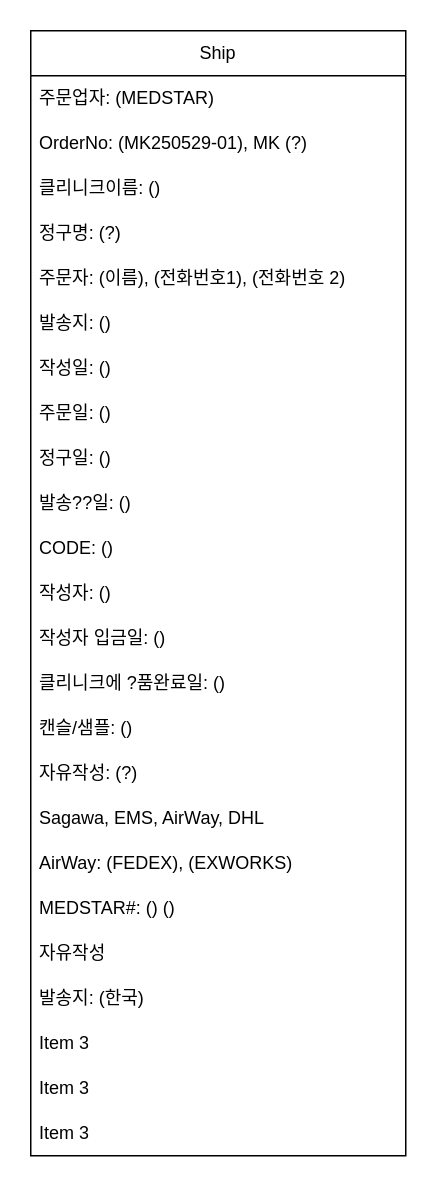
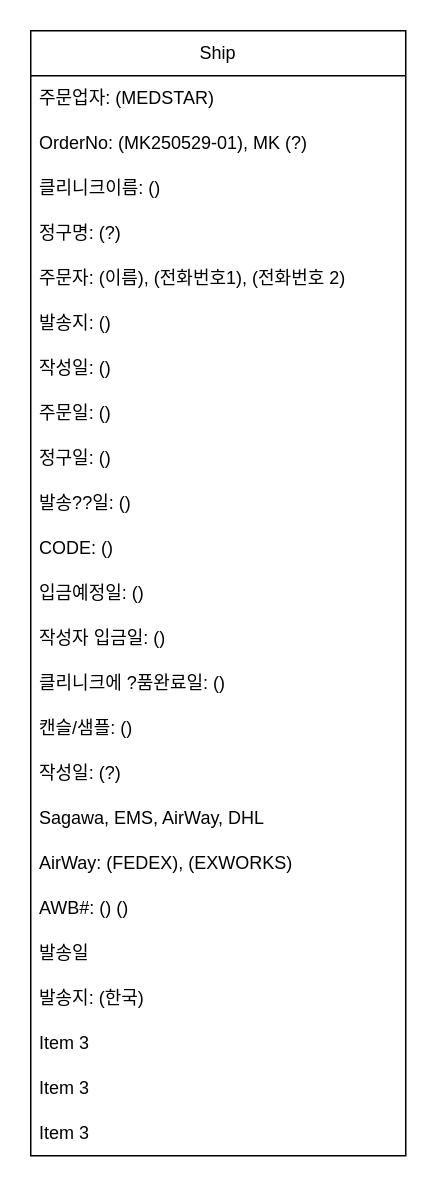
(82, 593) -> (100, 593)
(96, 773) -> (87, 773)
(108, 908) -> (88, 908)
(76, 953) -> (67, 953)
